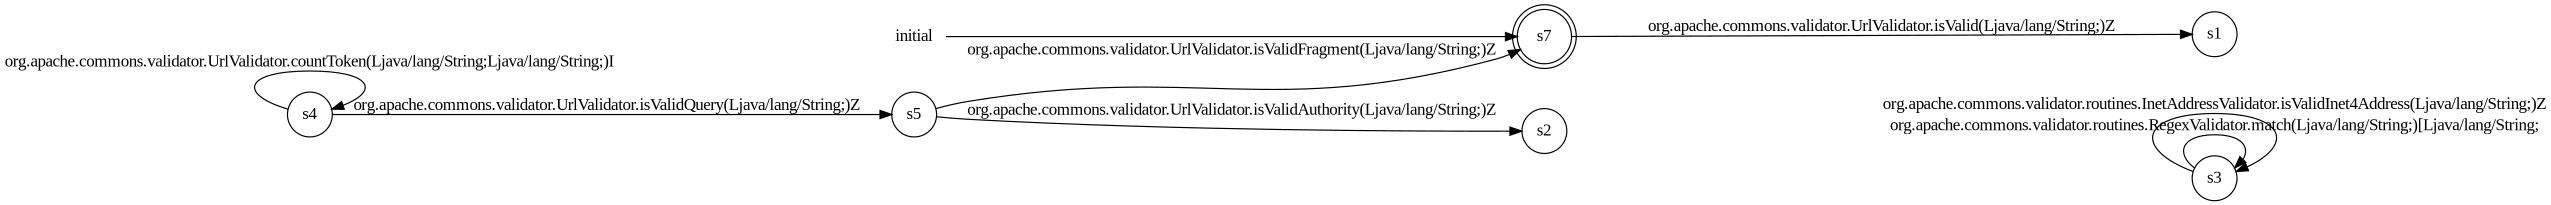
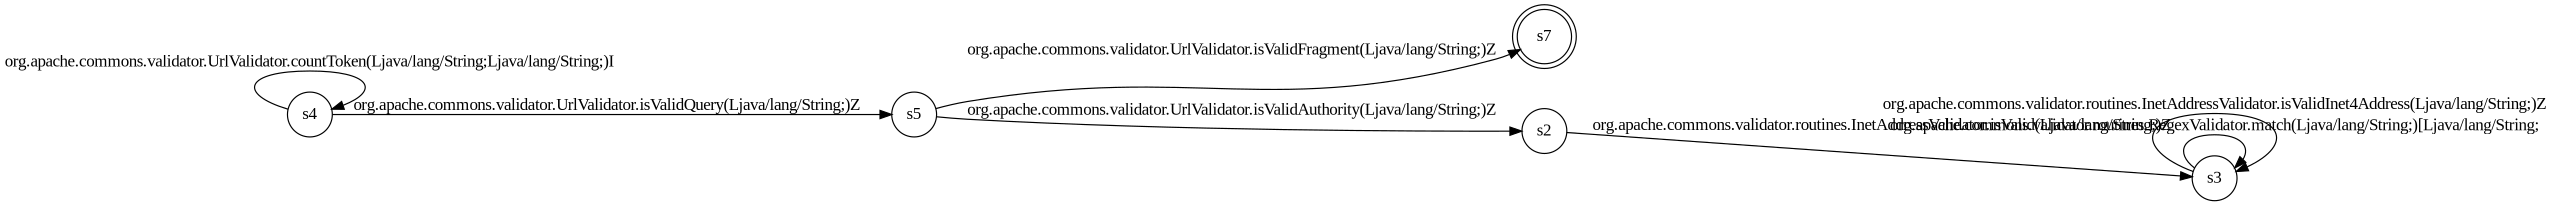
(2215, 34) -> none
(914, 37) -> none
none -> (1873, 154)
